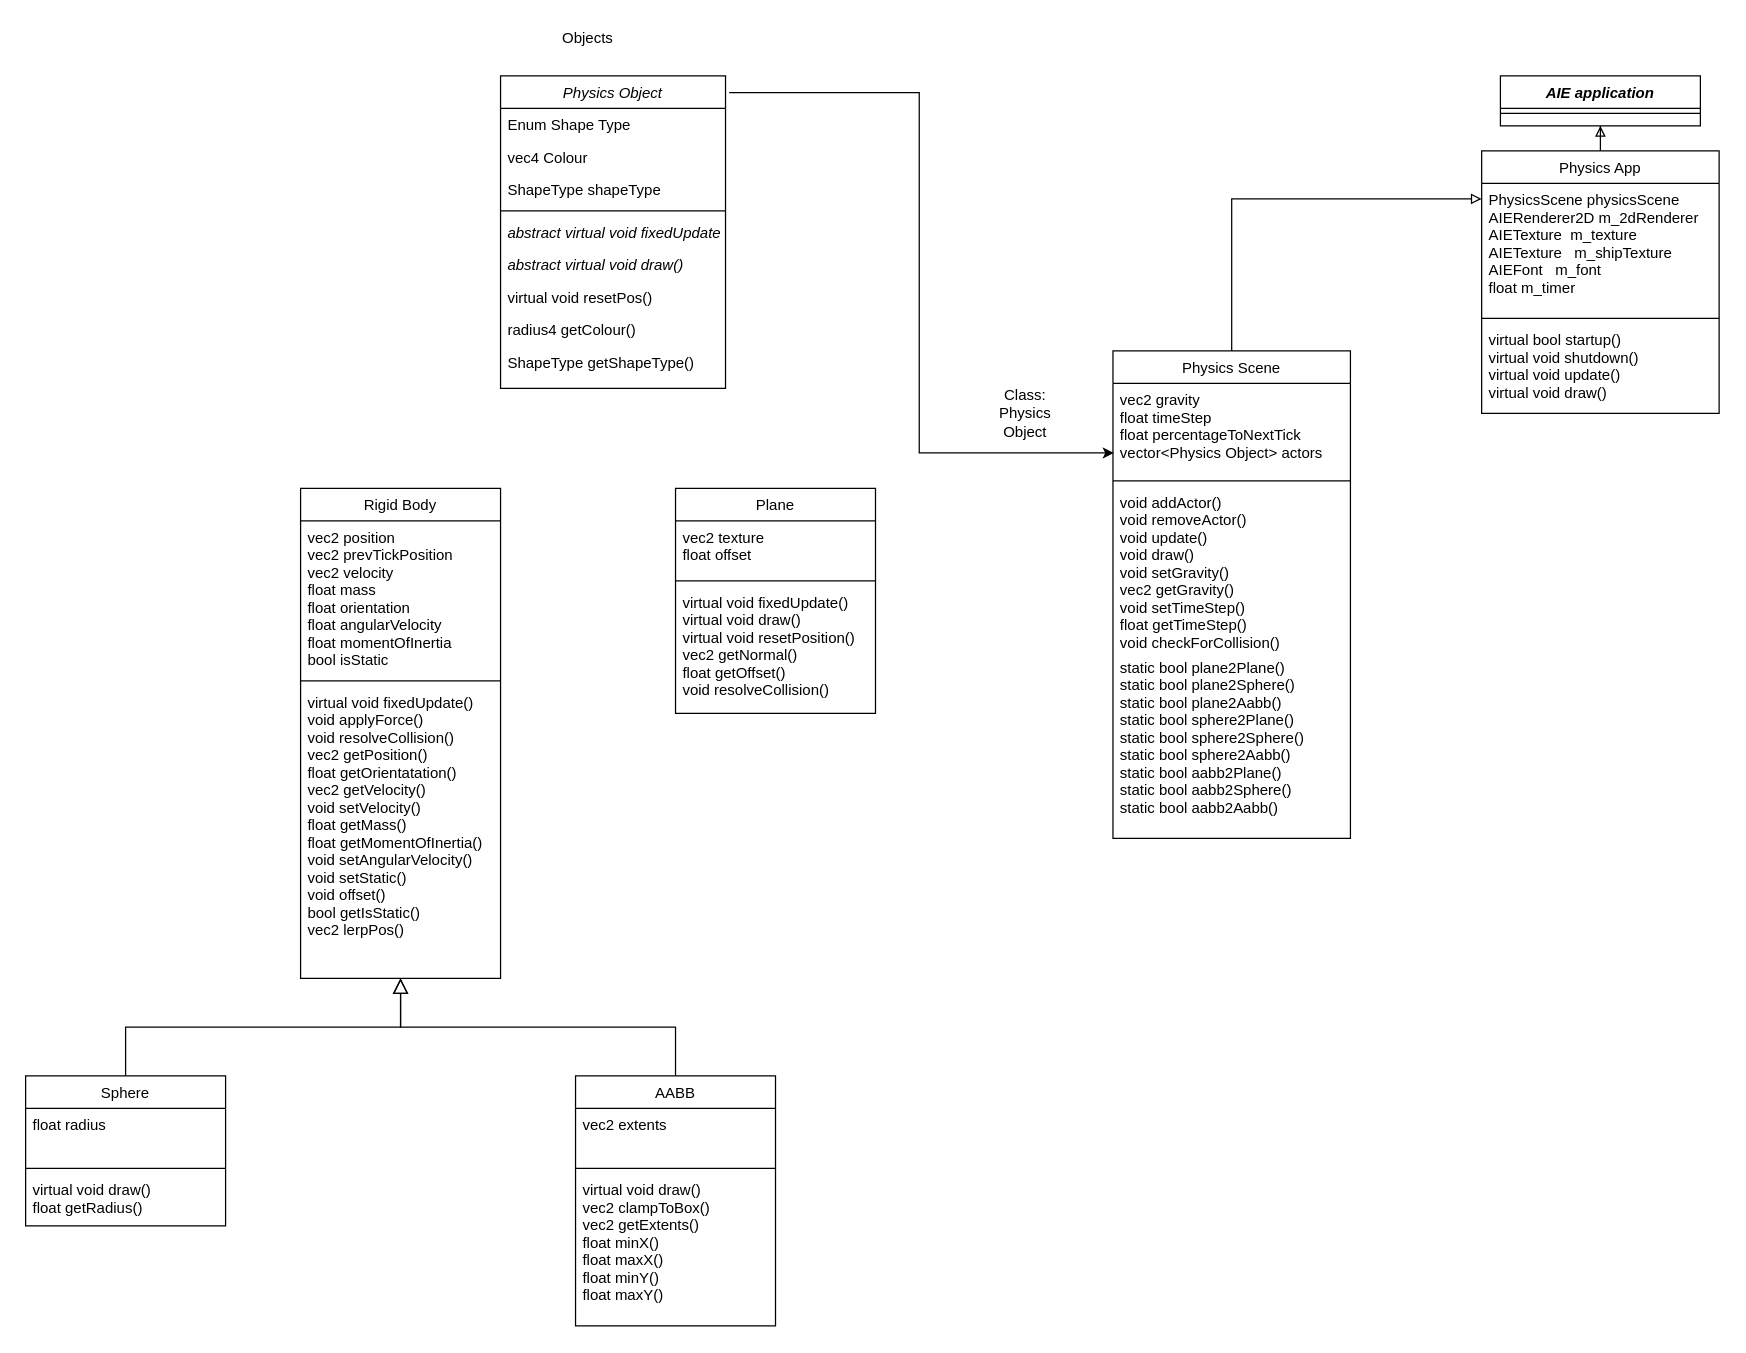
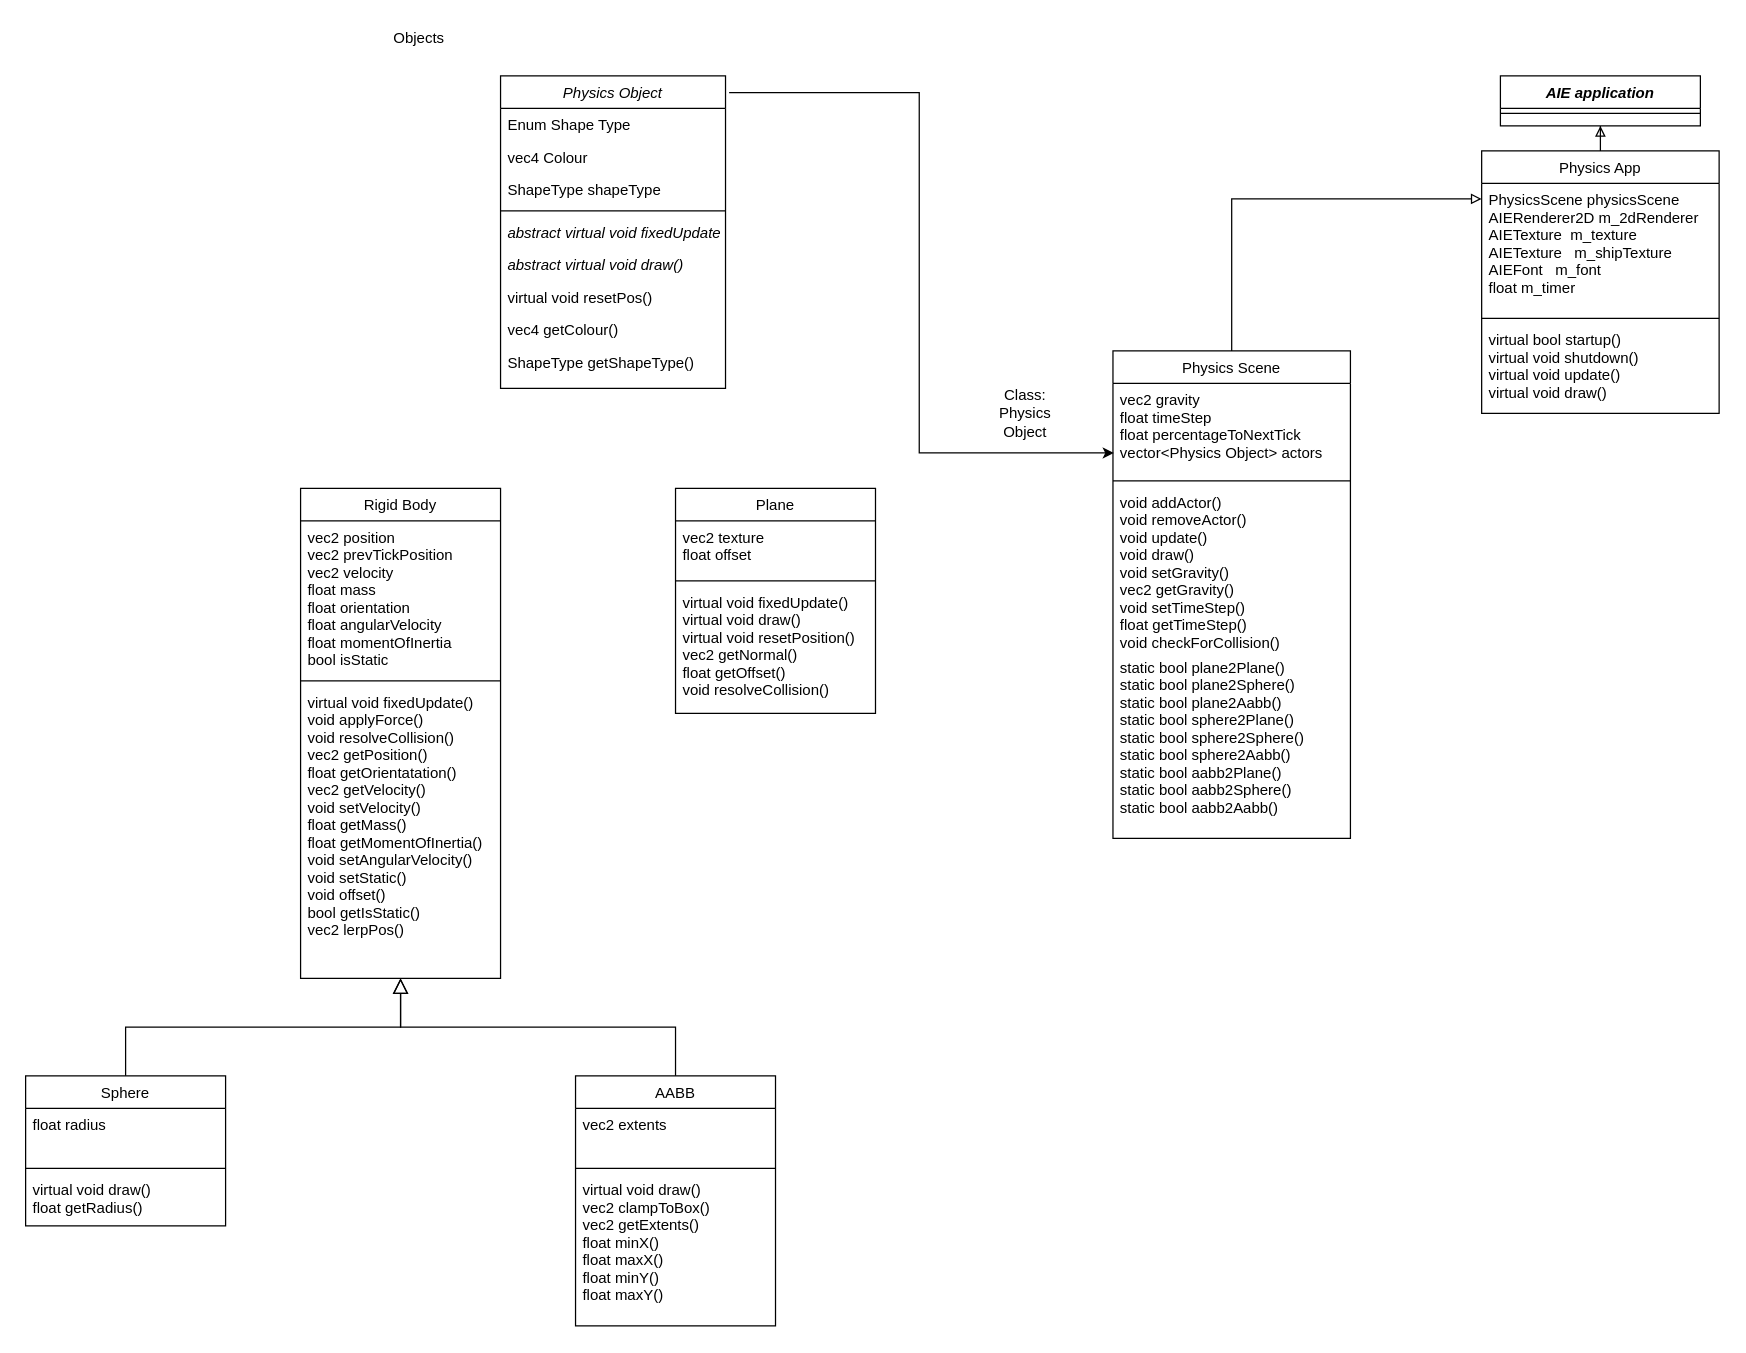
(588, 38) -> (419, 38)
(581, 330) -> (571, 330)
